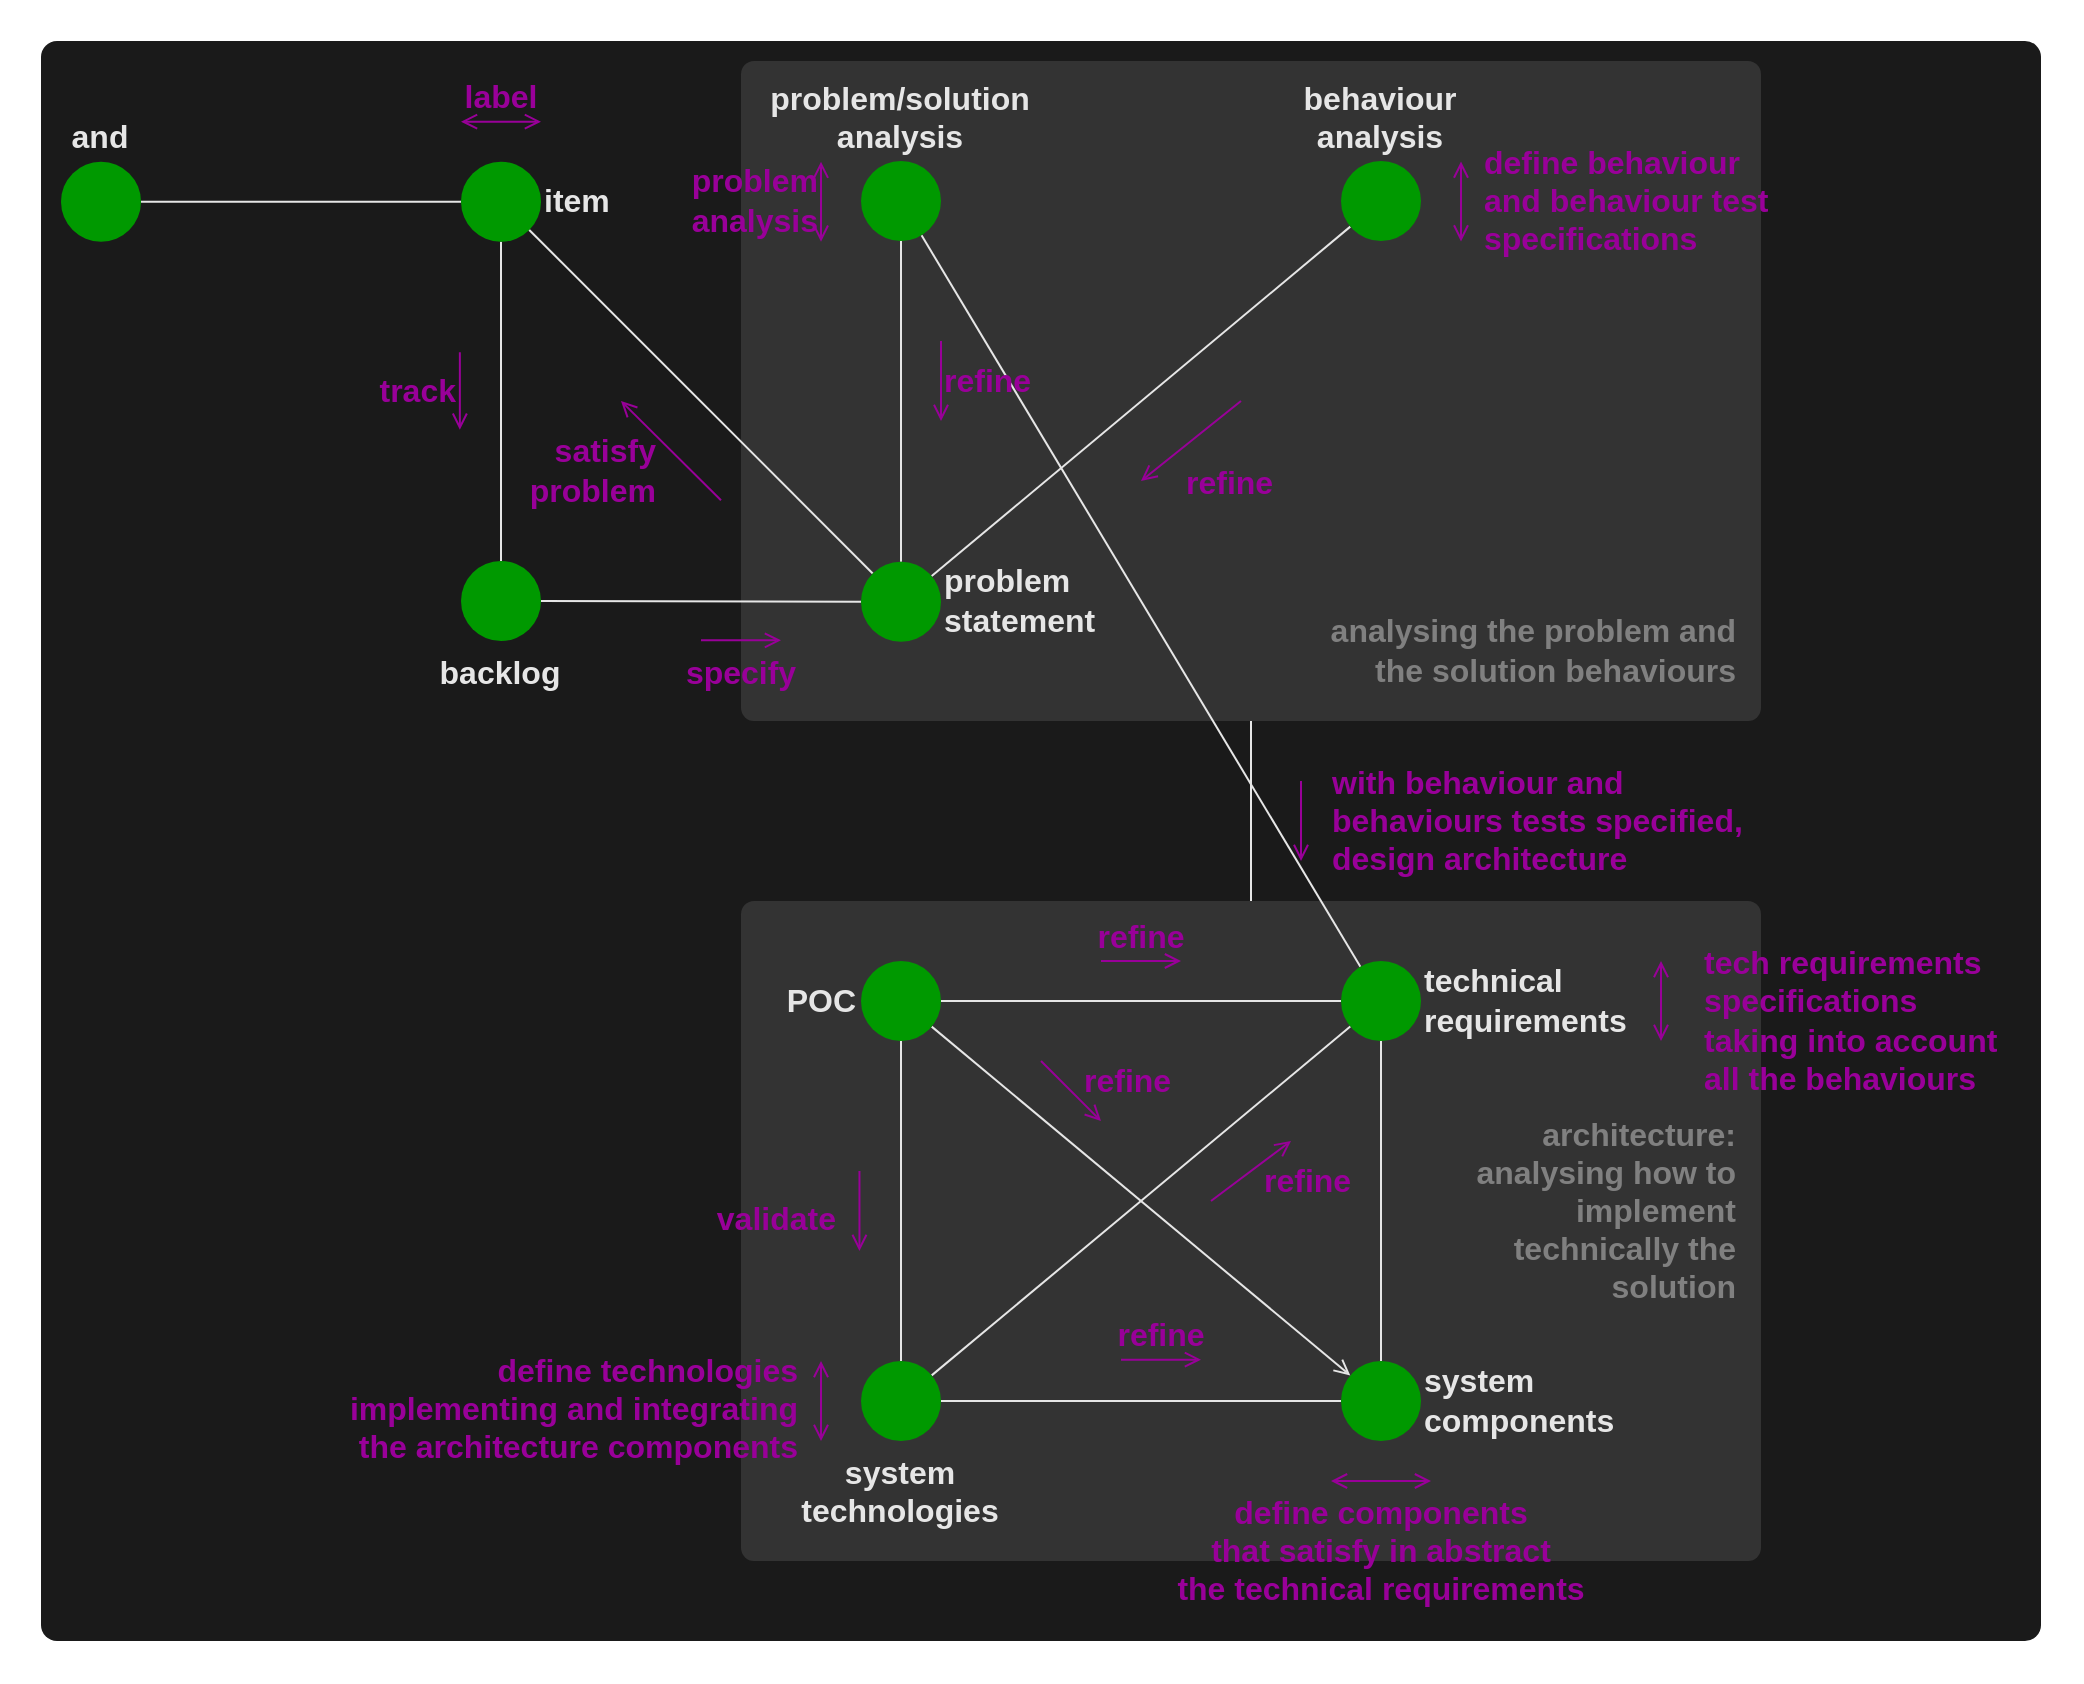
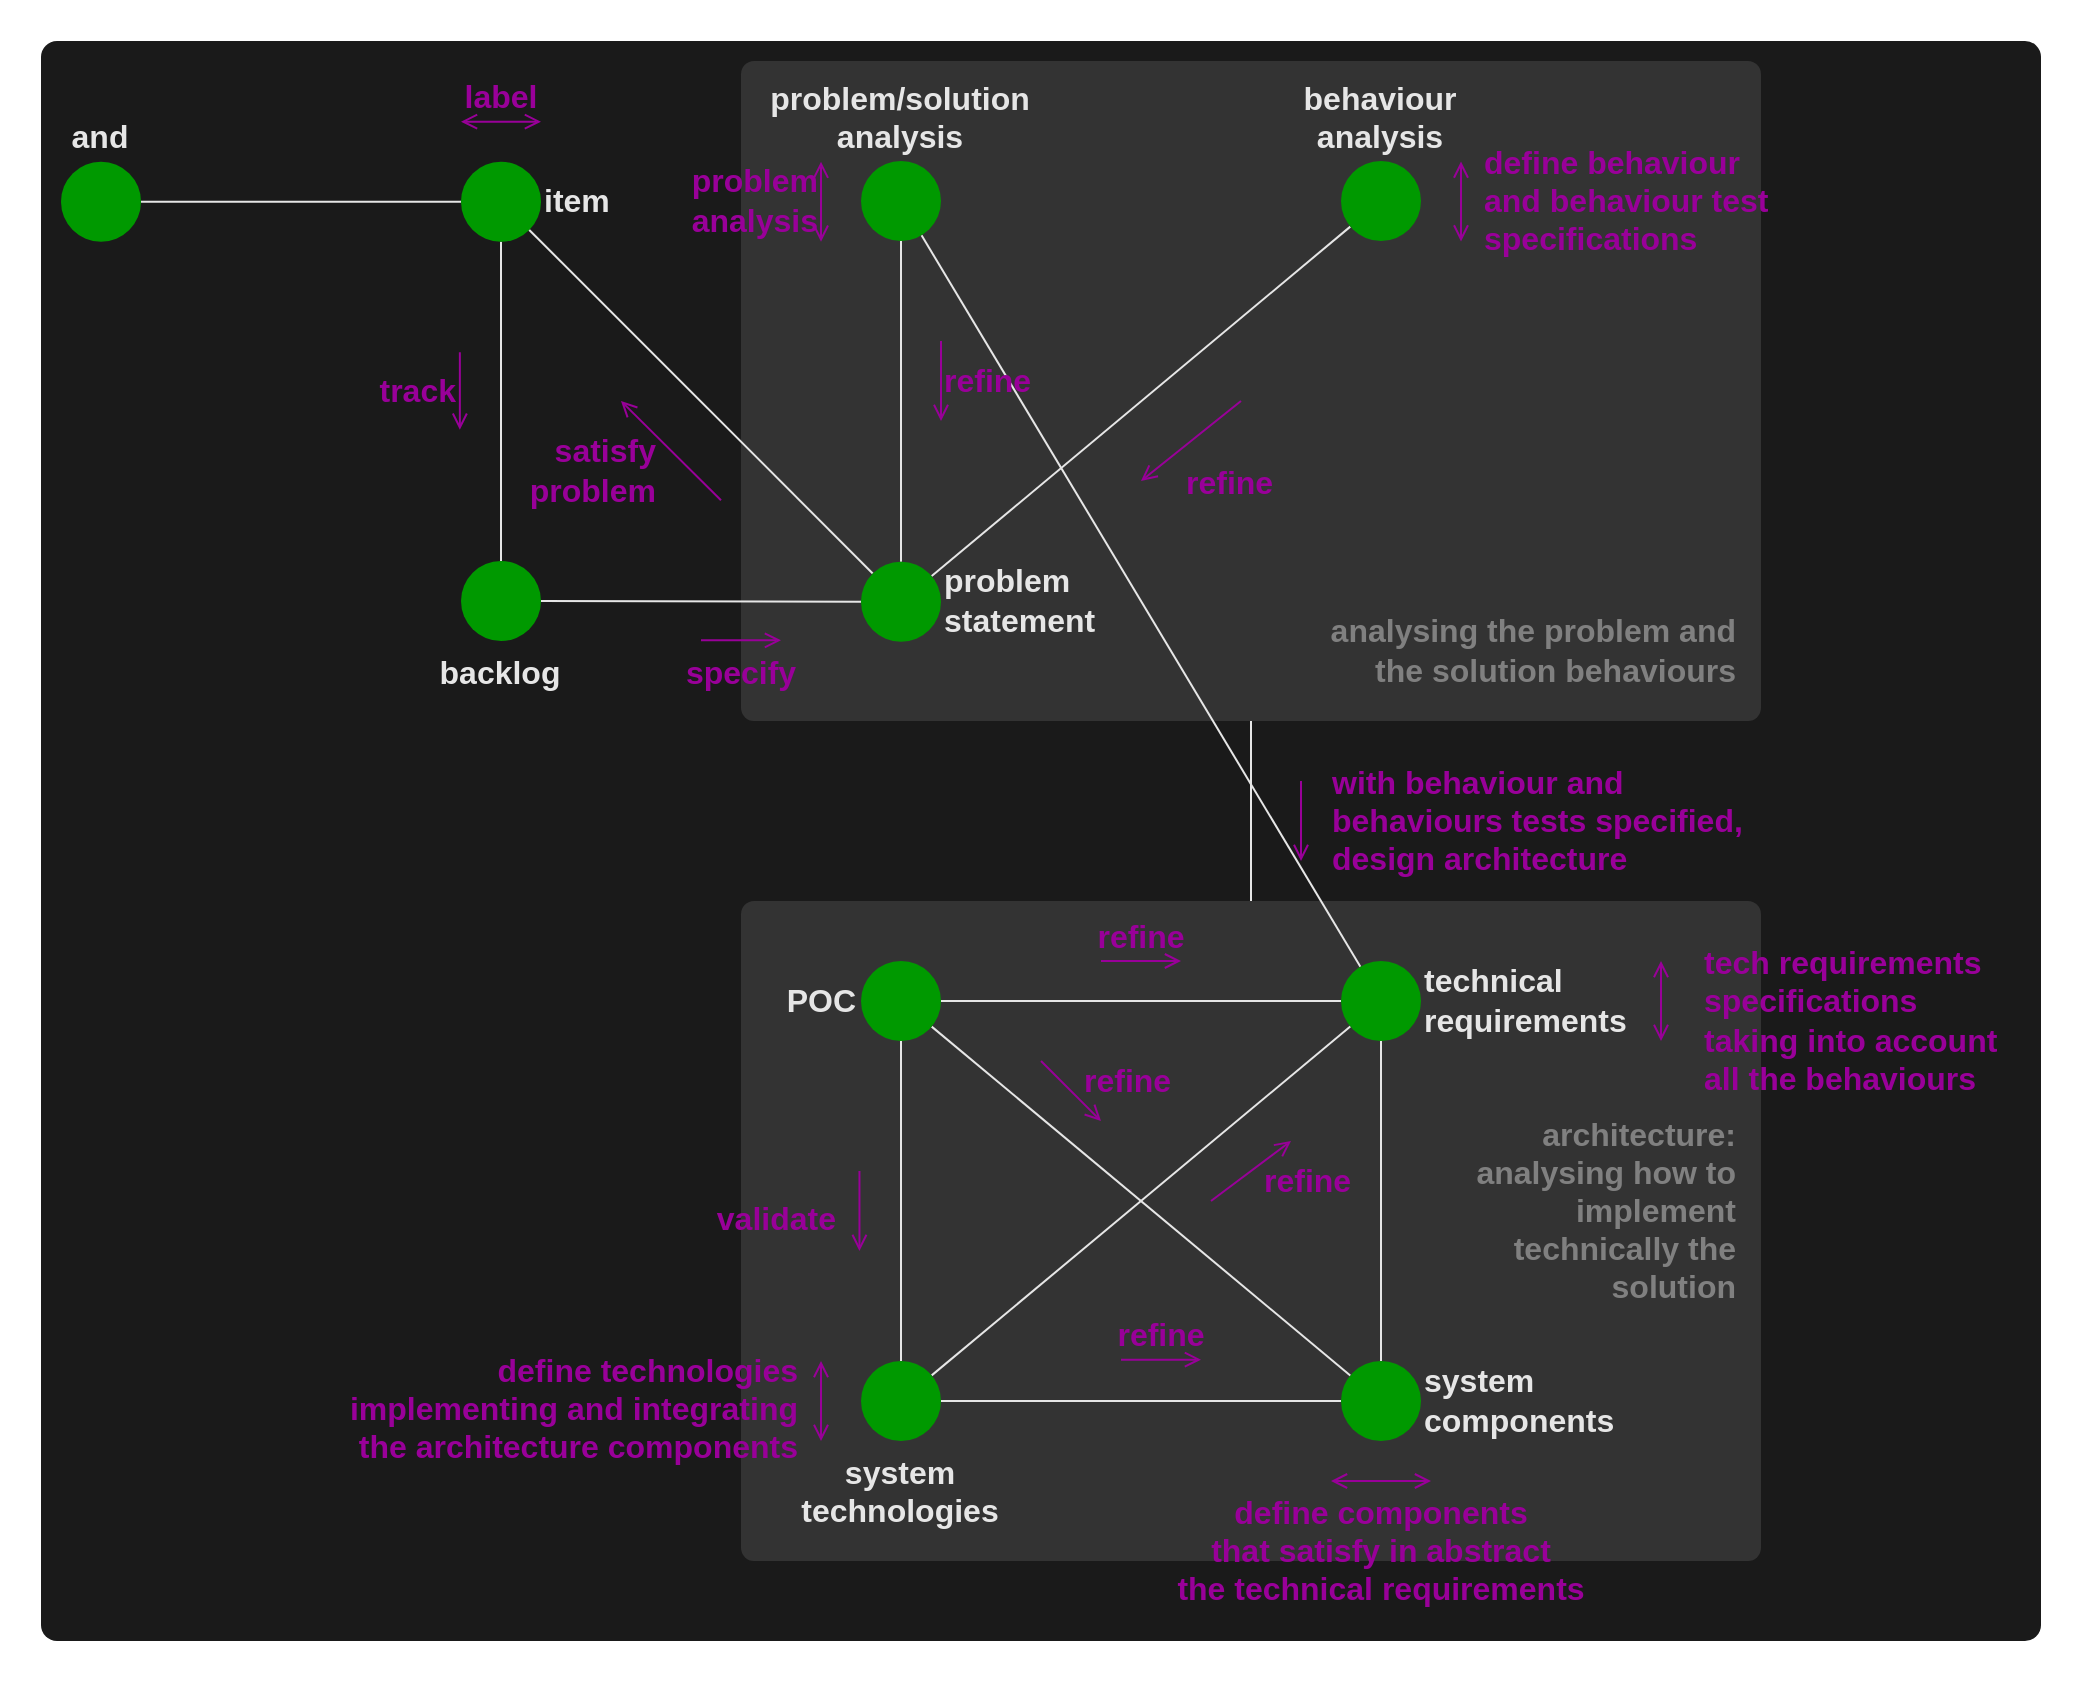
(1345, 1371) -> (1346, 1372)
